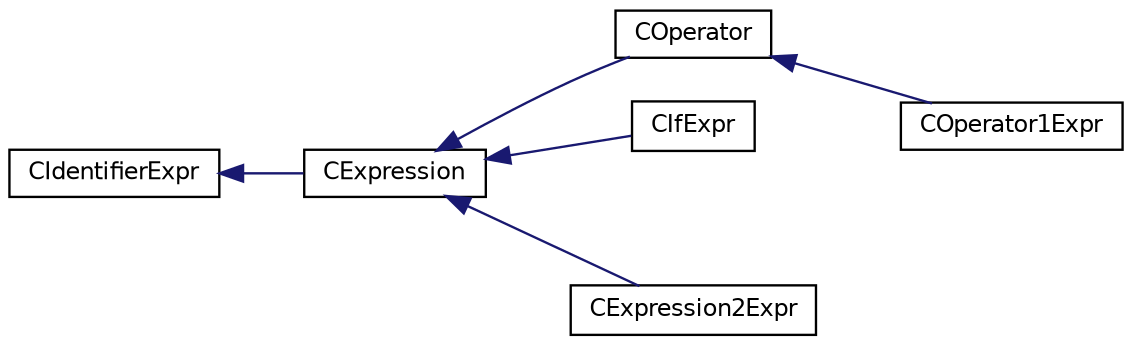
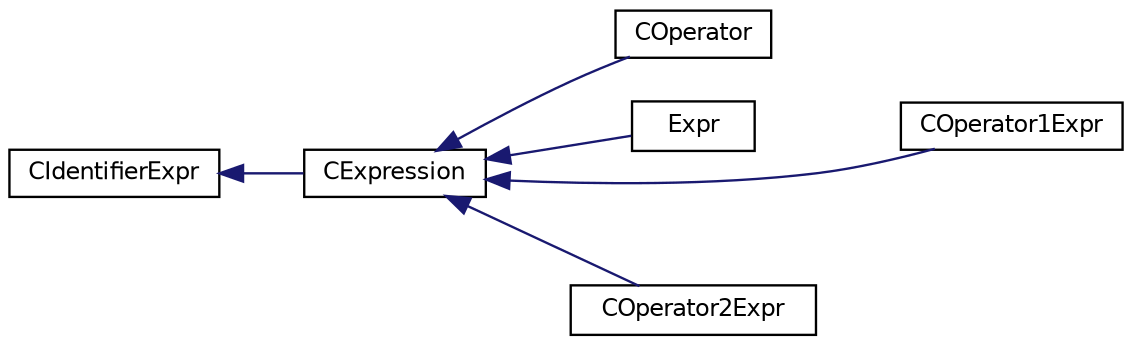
(863, 83) -> (724, 181)
(693, 126) -> (693, 126)
(693, 310) -> (693, 310)
